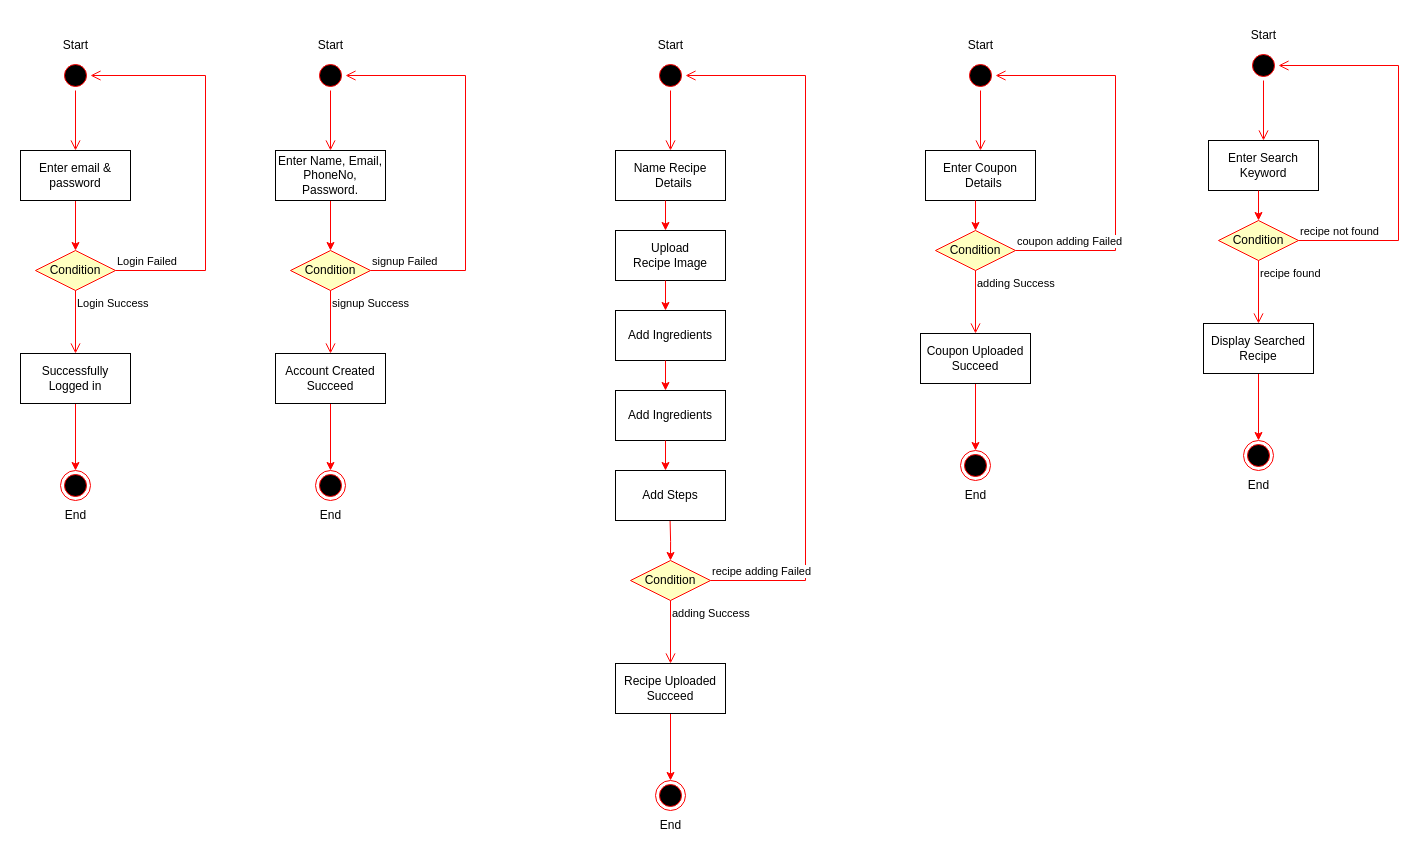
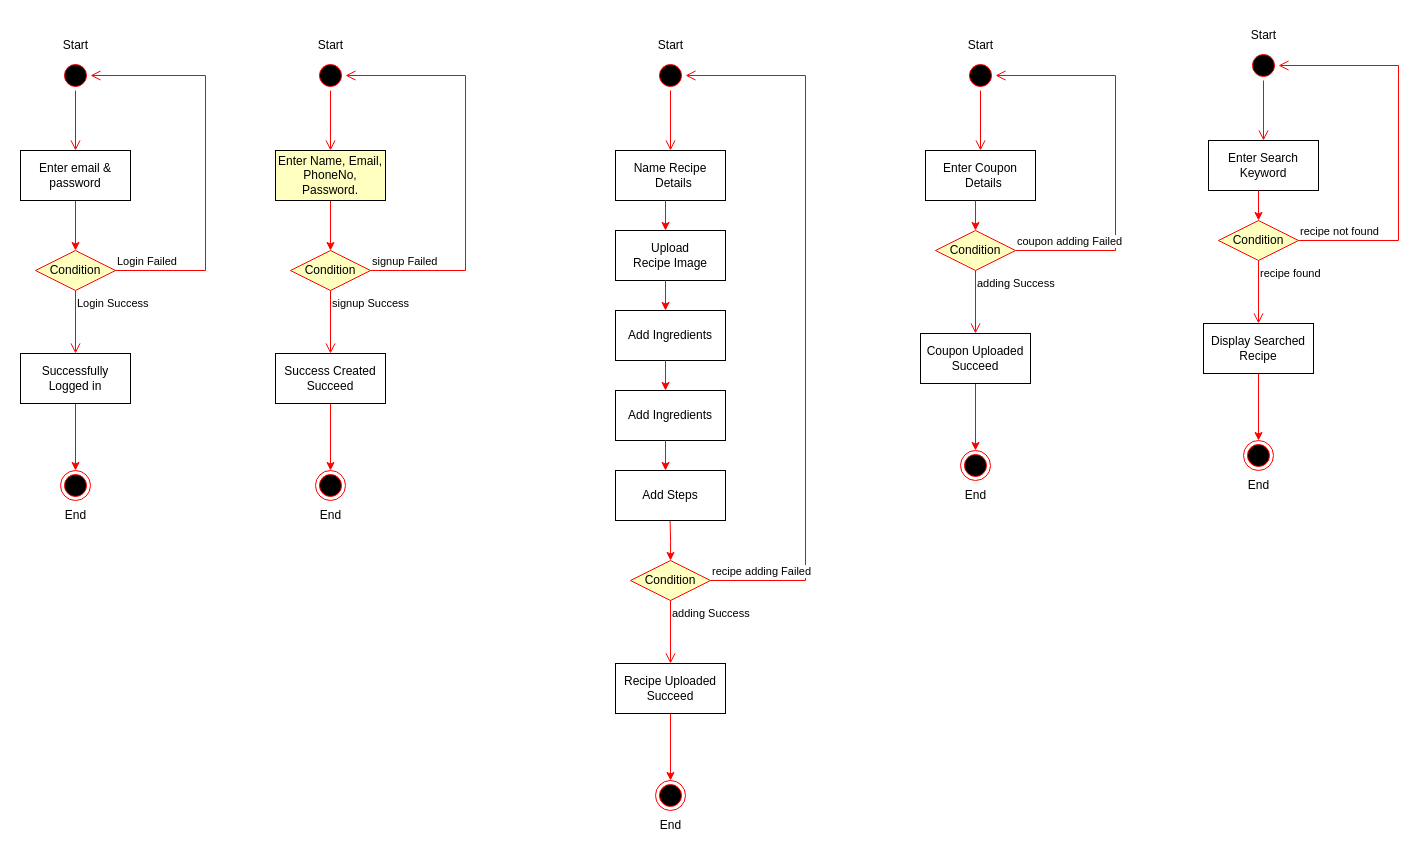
(331, 176) -> (331, 176)
(331, 379) -> (331, 379)
